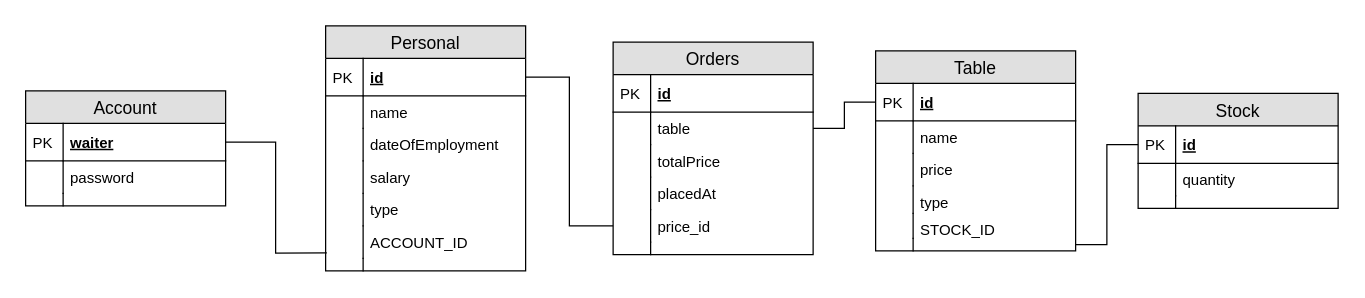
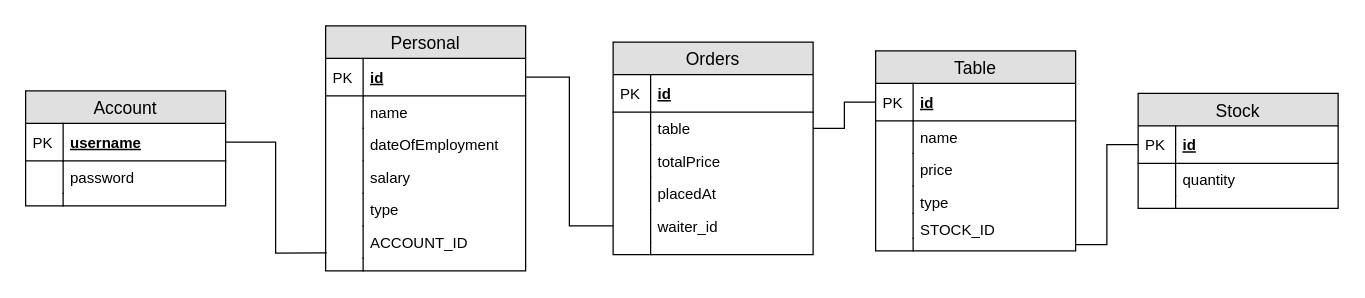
(93, 143) -> (104, 143)
(687, 226) -> (691, 226)
